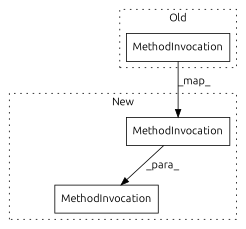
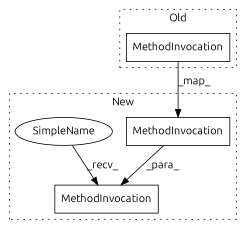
none -> (64, 131)
